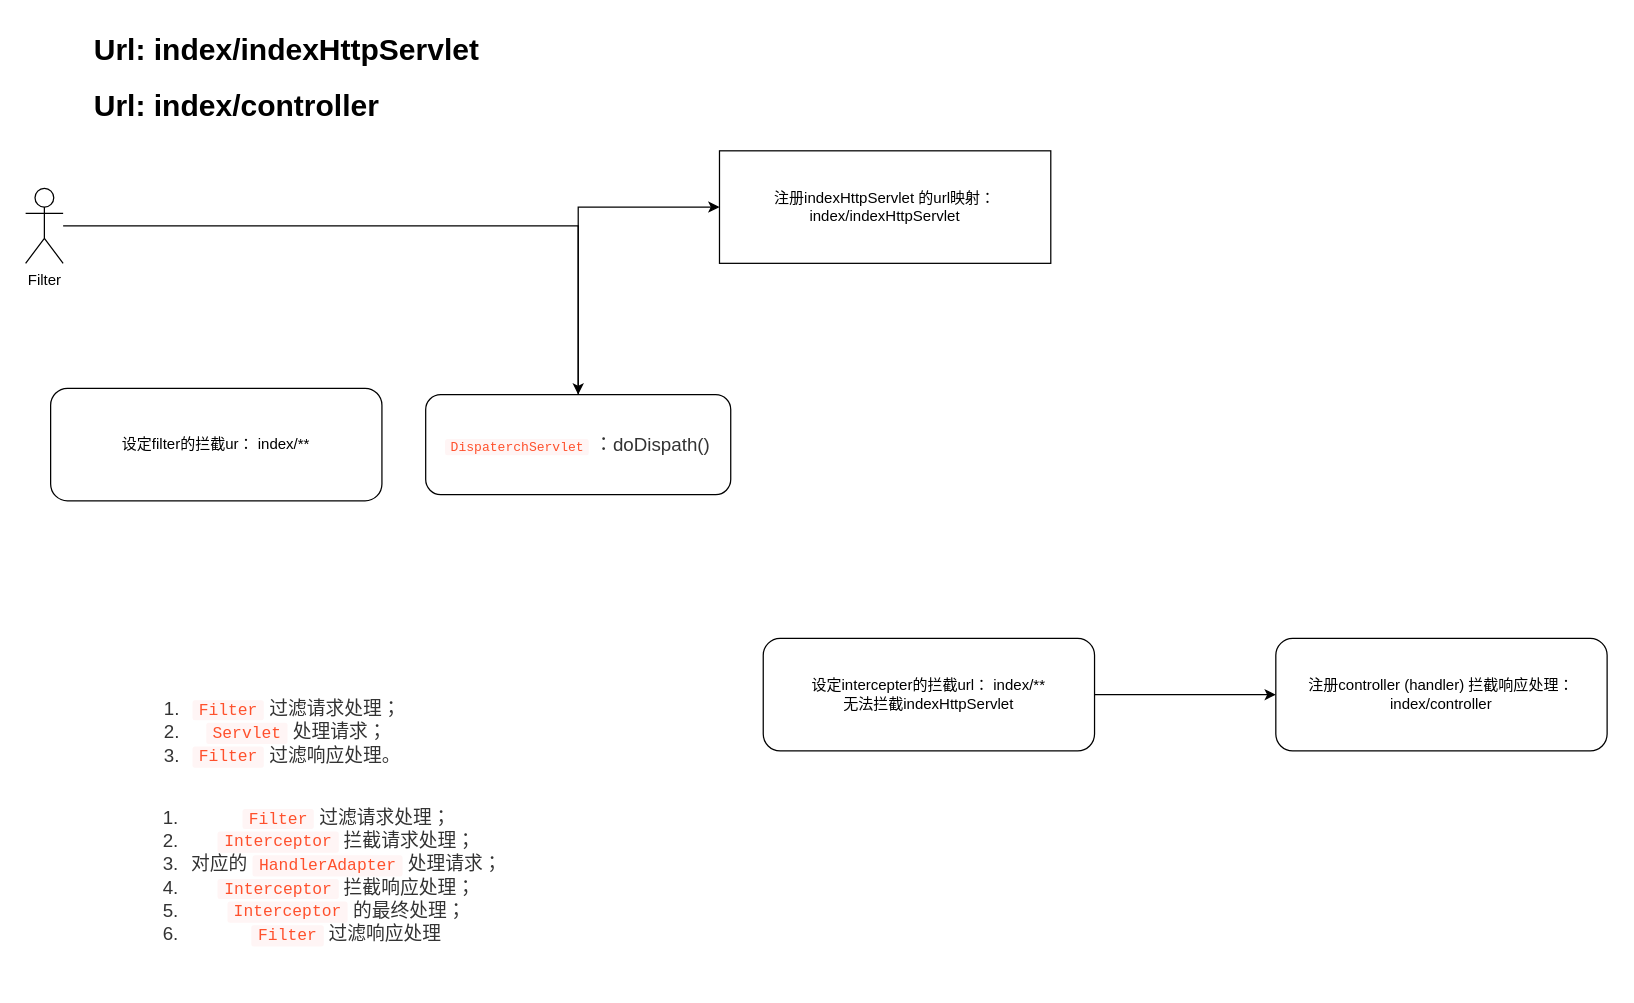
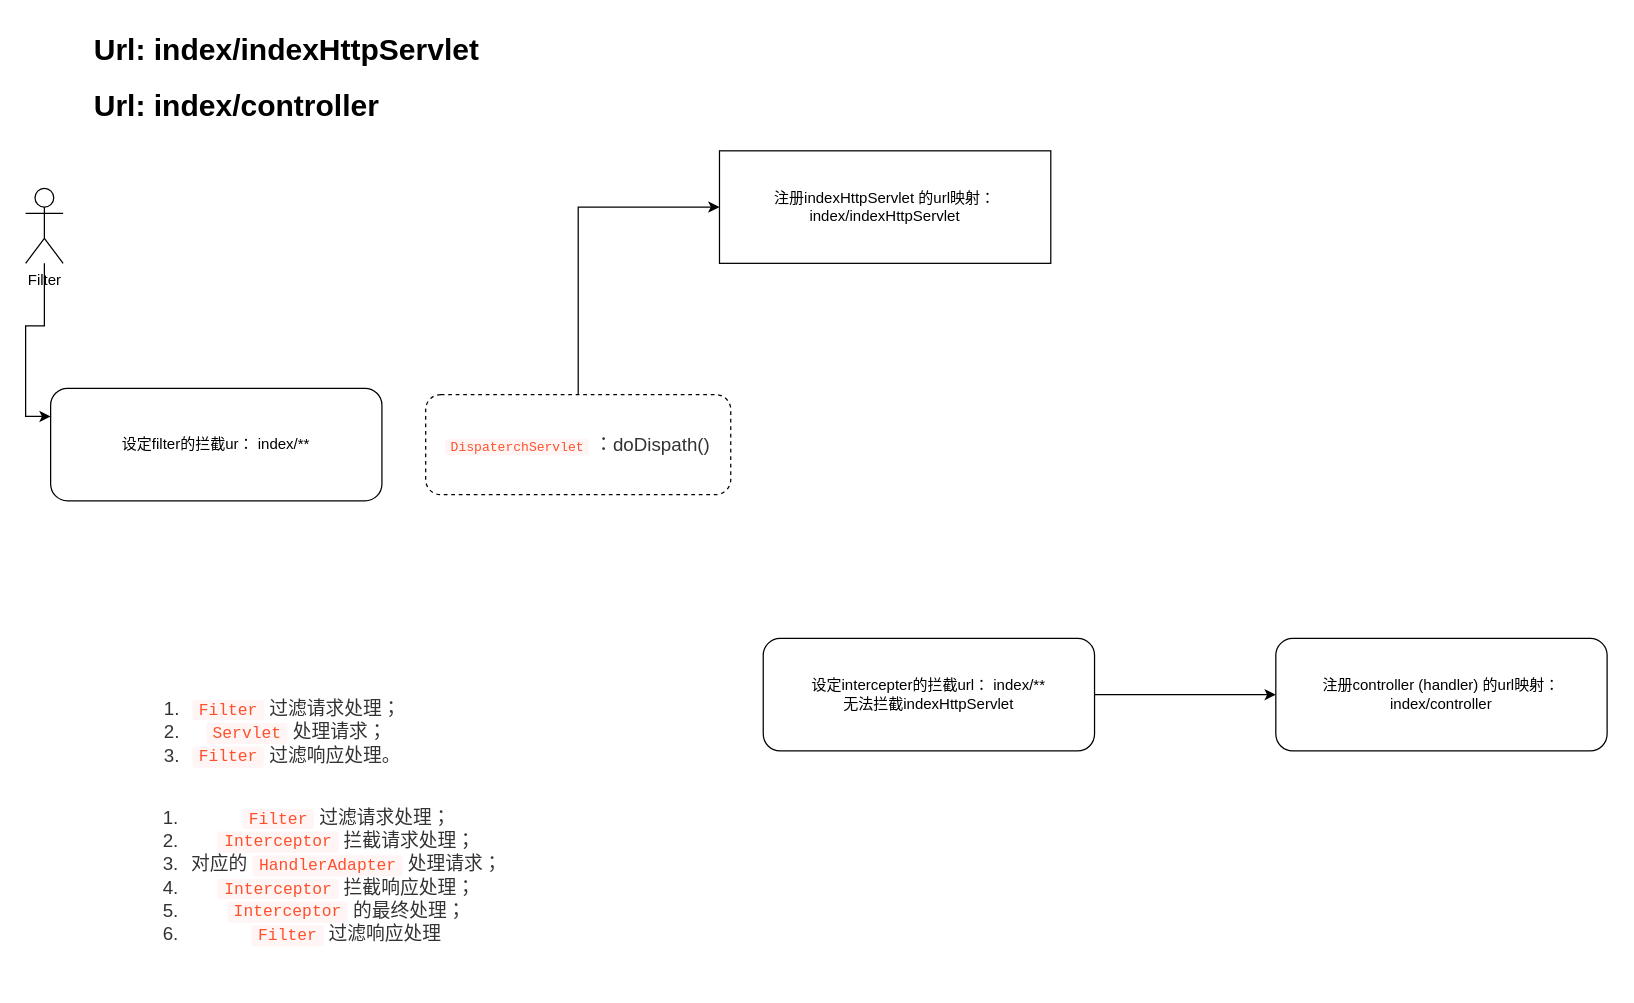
(319, 226) -> (26, 339)
(578, 444) -> (578, 444)
(1441, 694) -> (1441, 694)
